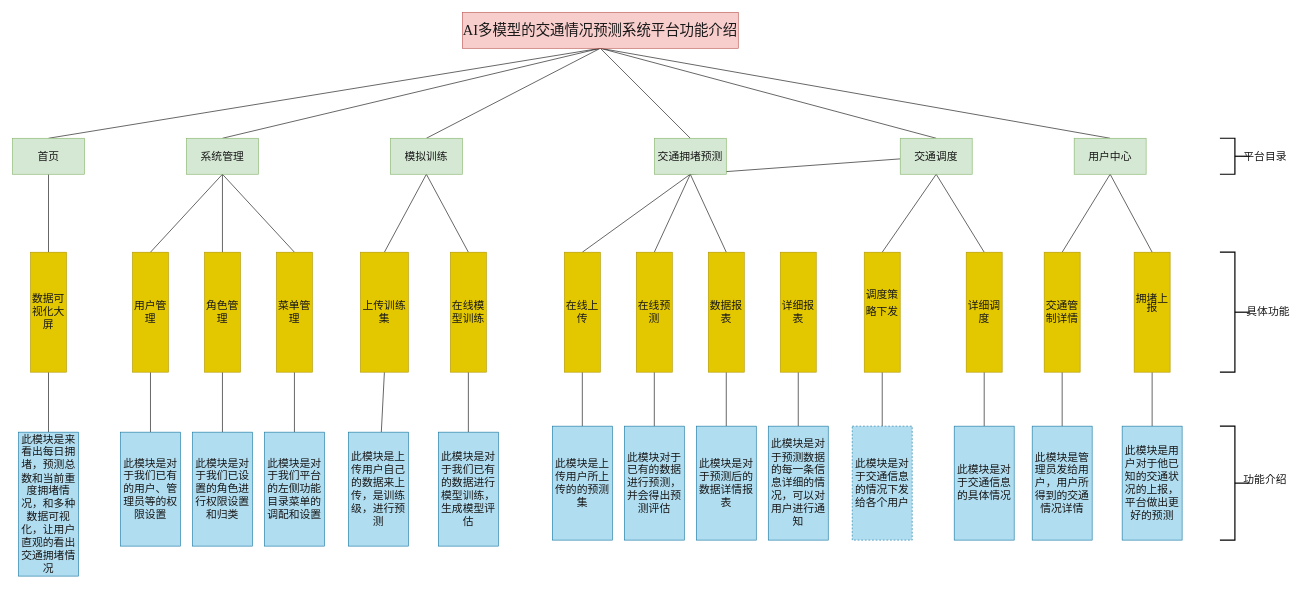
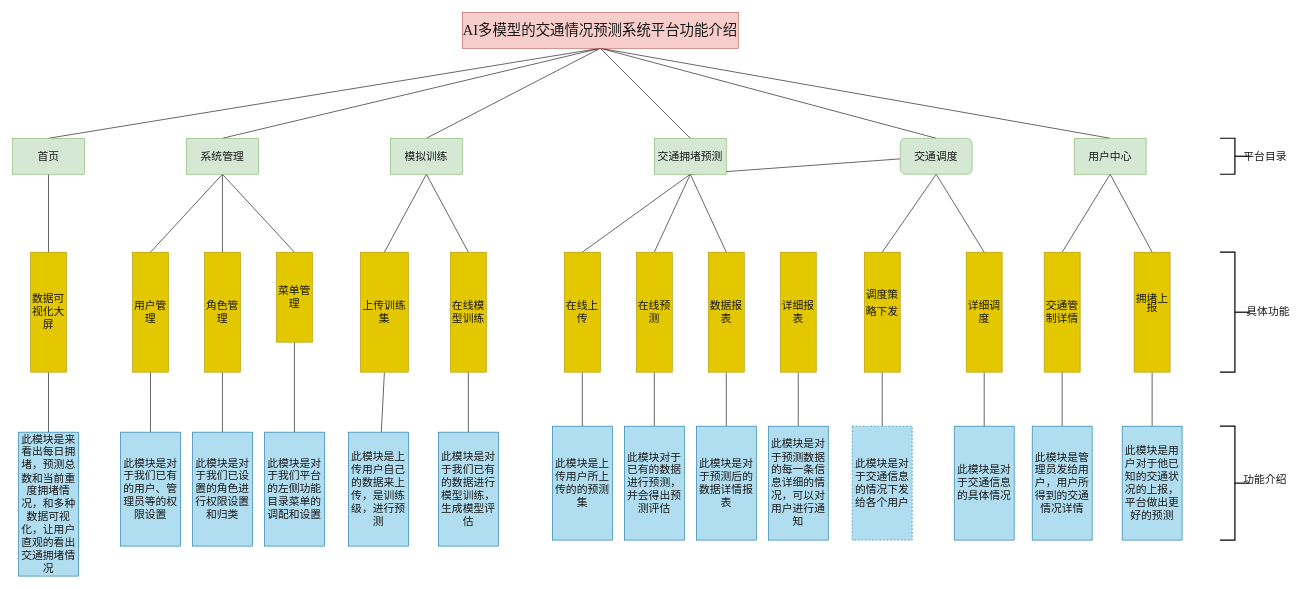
(936, 156) -> (936, 156)
(294, 312) -> (294, 297)
